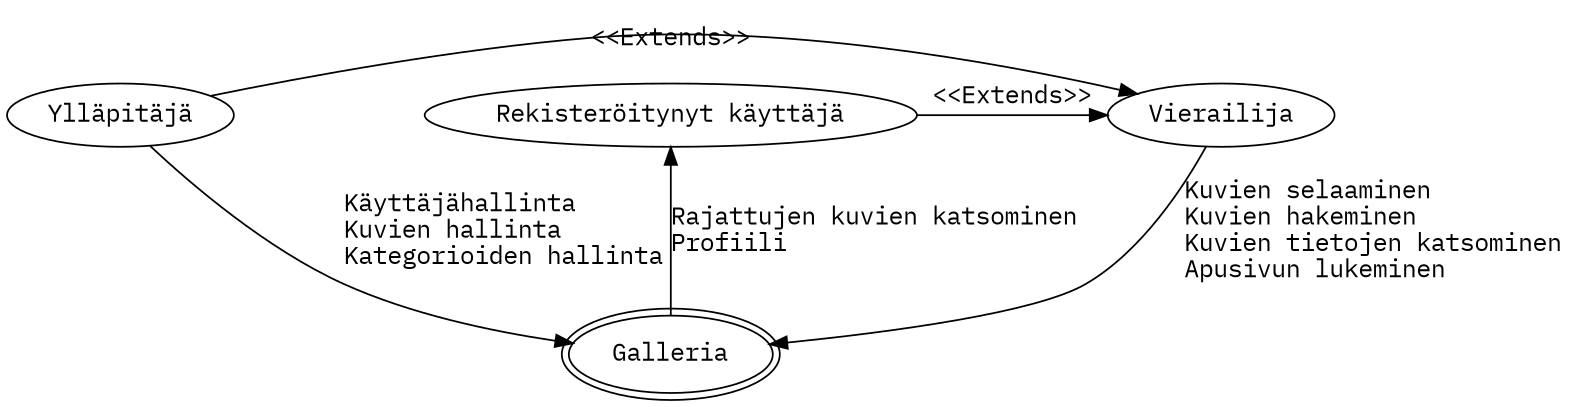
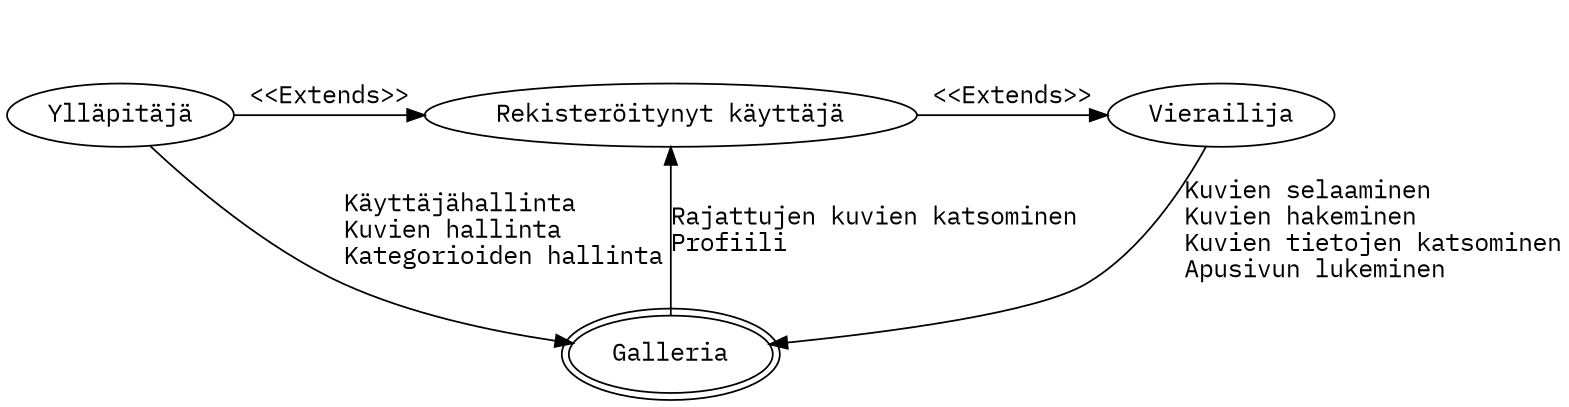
(665, 35) -> (320, 115)
